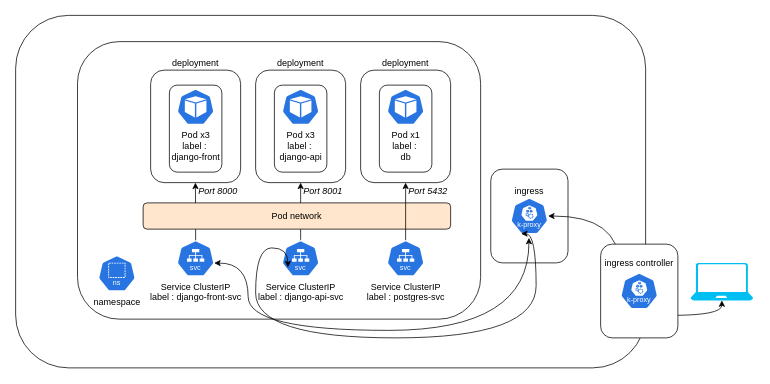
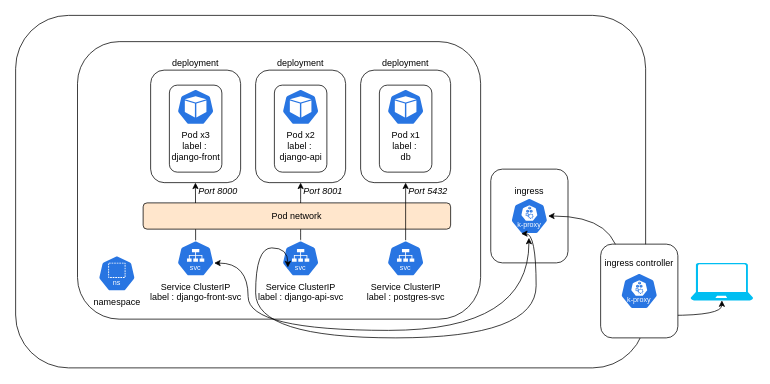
(301, 146) -> (301, 146)
